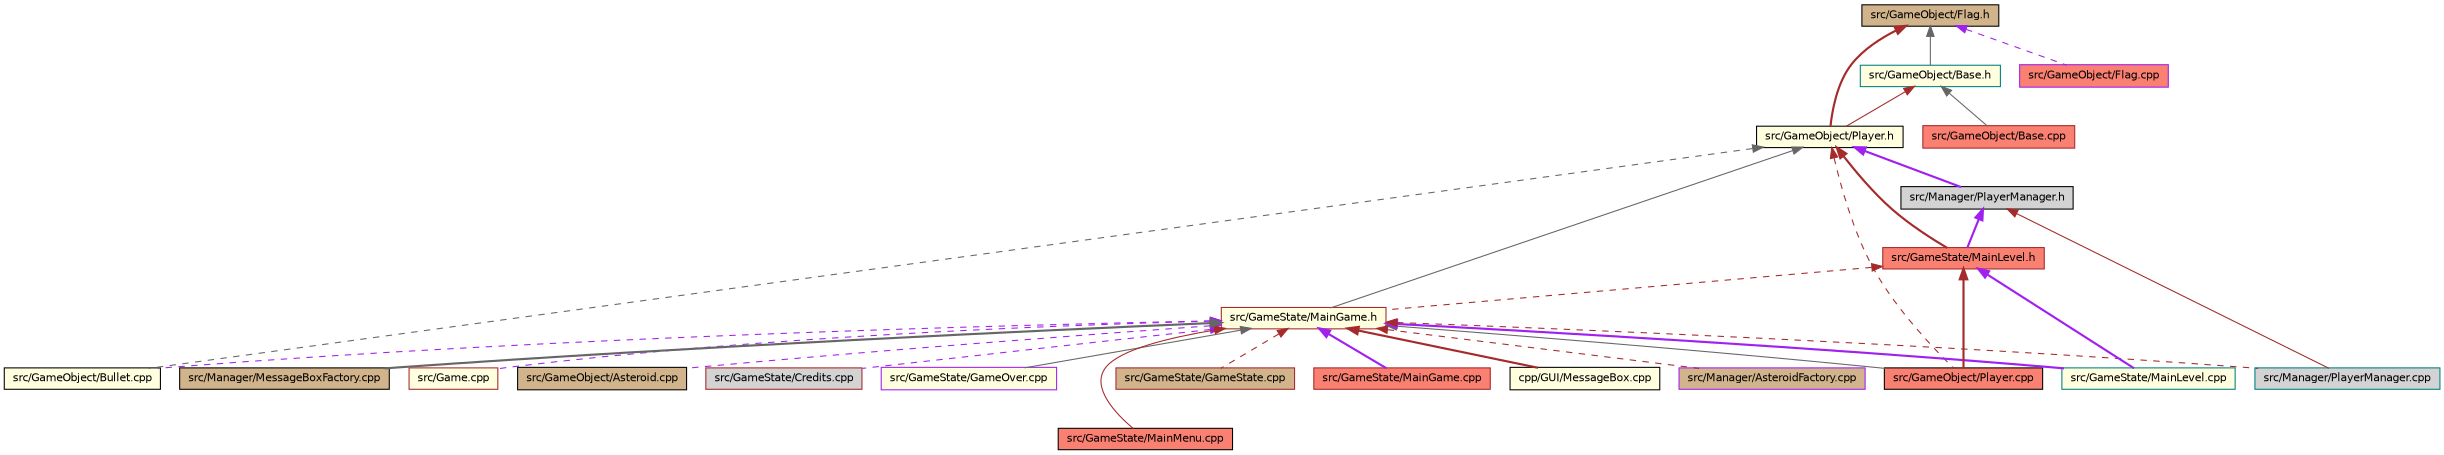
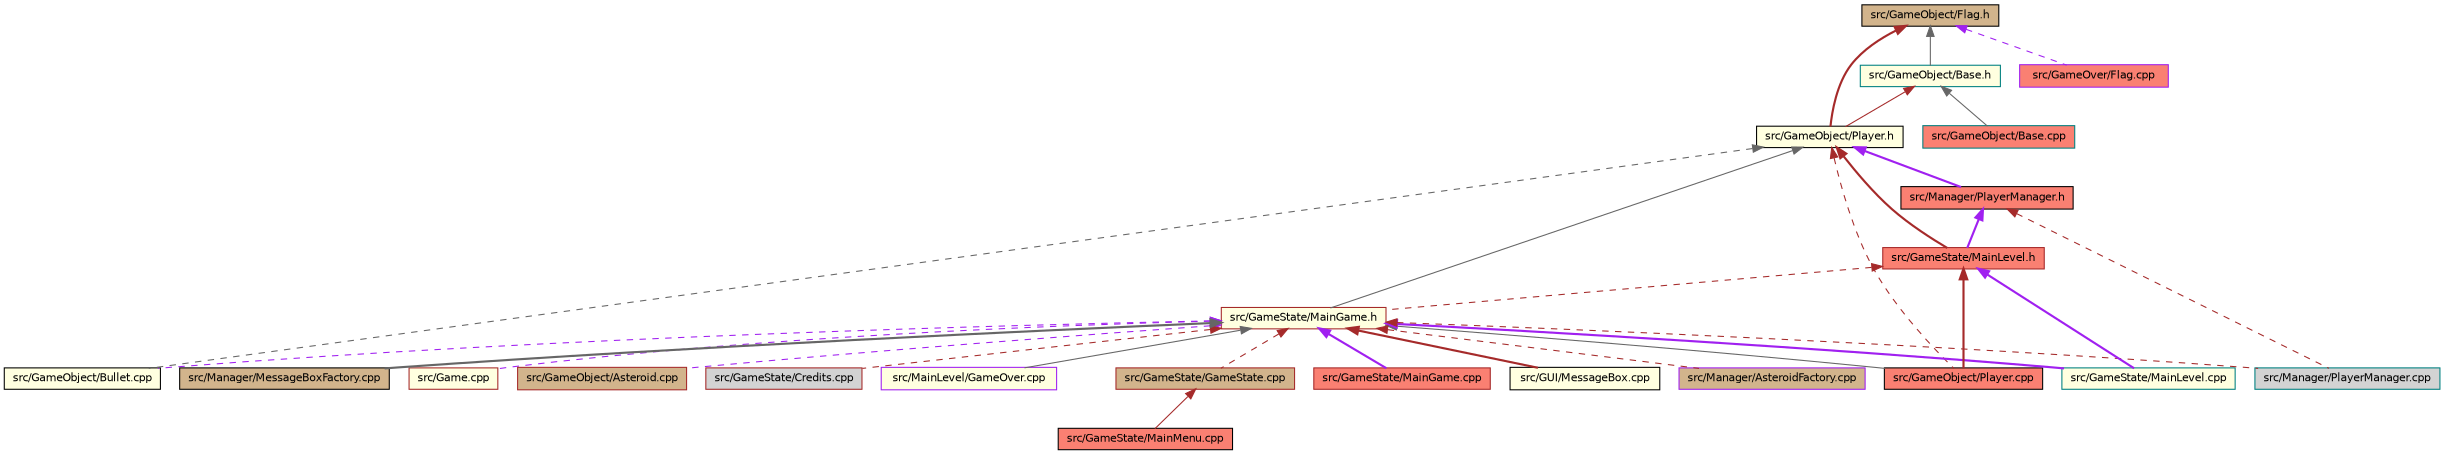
(2094, 76) -> (2094, 76)
(1999, 137) -> (1999, 137)
(1987, 198) -> (1987, 198)
(2173, 291) -> (2173, 291)
(1036, 349) -> (1036, 349)
(1115, 360) -> (1171, 413)
(602, 379) -> (602, 379)
(969, 379) -> (969, 379)
(1585, 379) -> (1585, 379)
